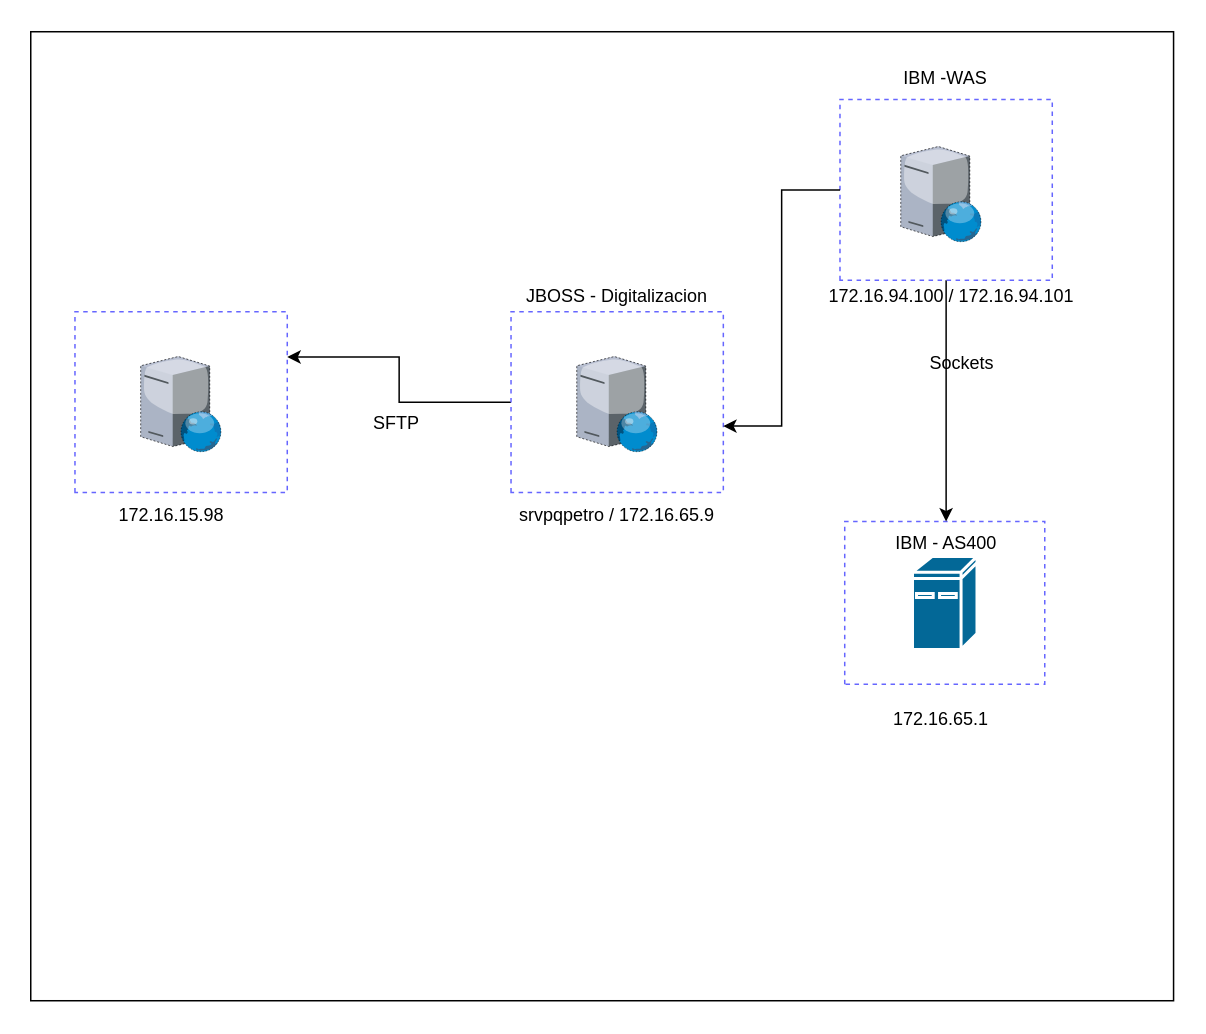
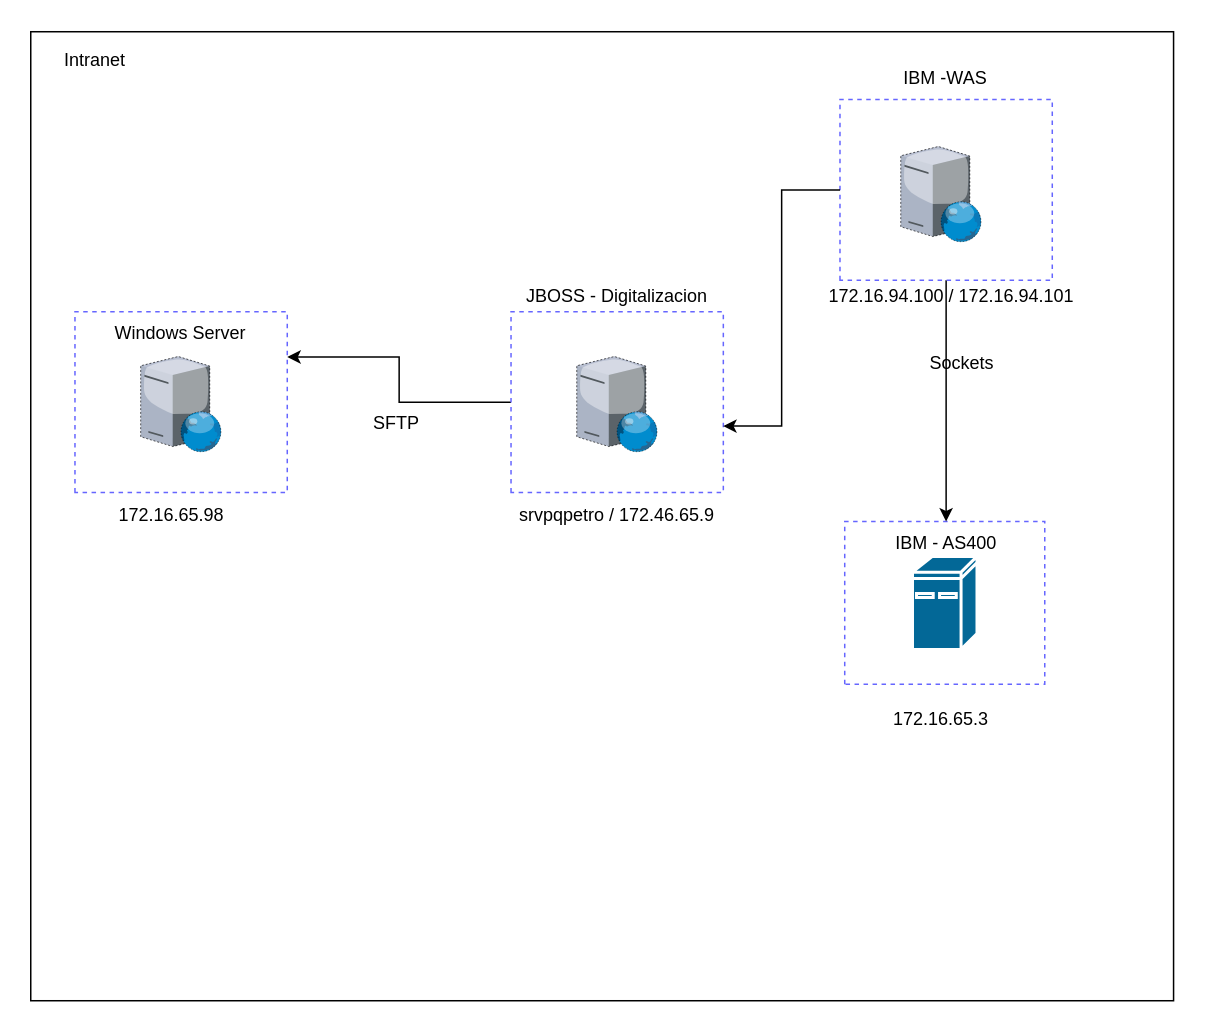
none -> (96, 61)
none -> (181, 334)
(172, 515) -> (172, 515)
(617, 515) -> (617, 515)
(941, 707) -> (941, 707)
